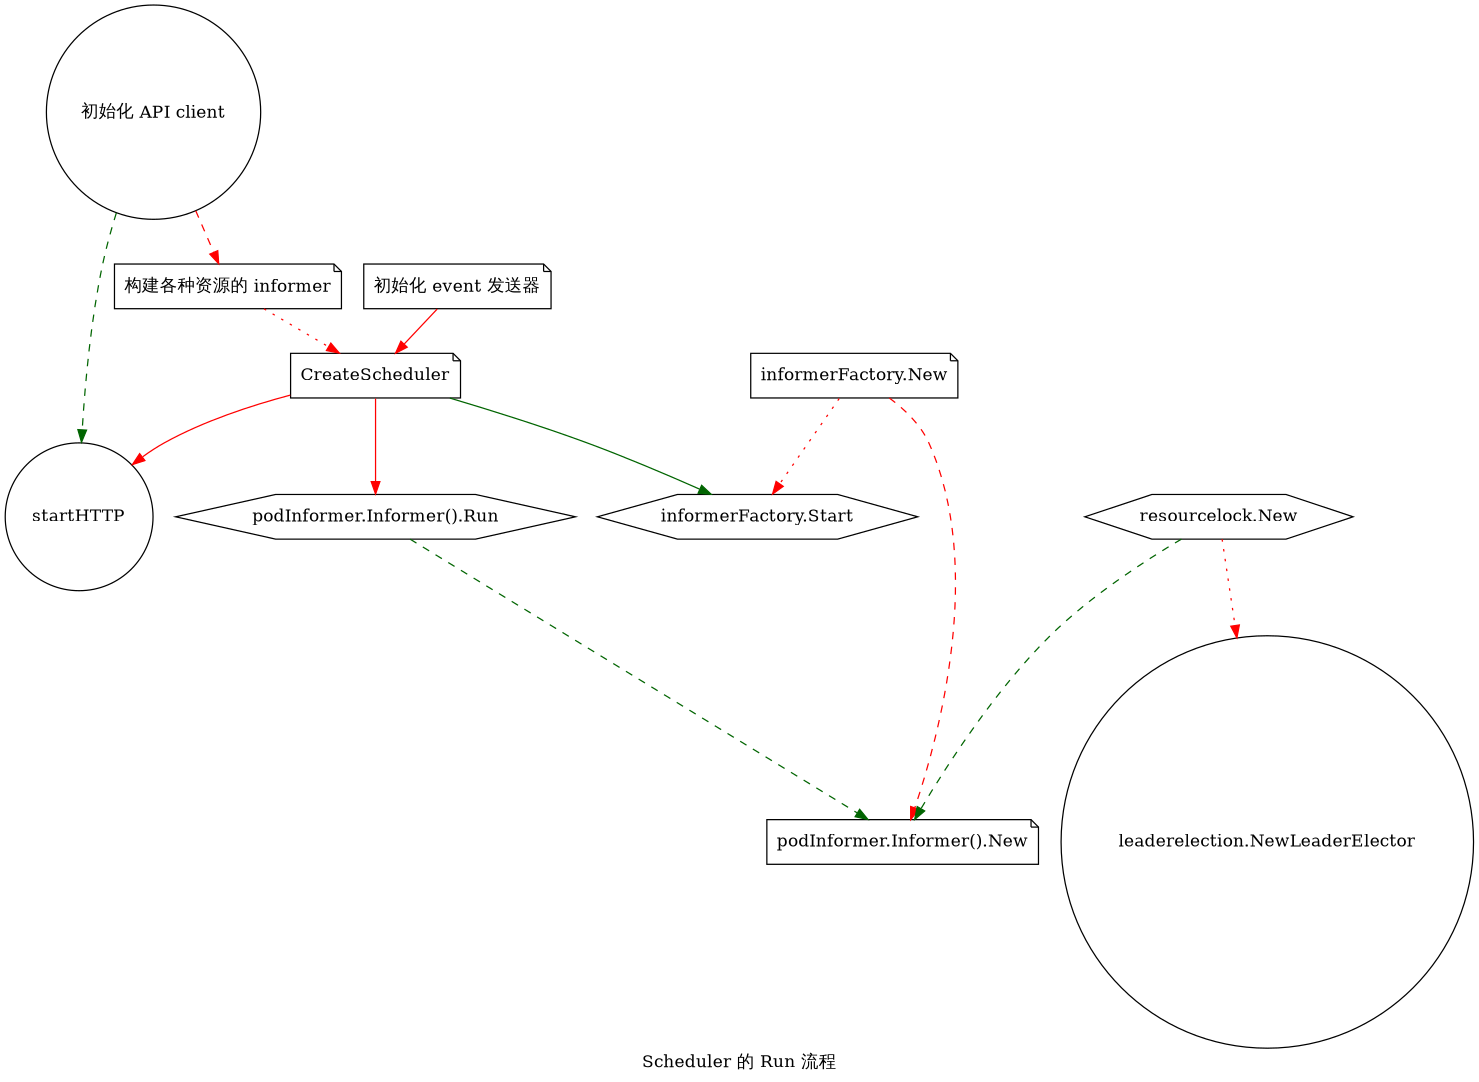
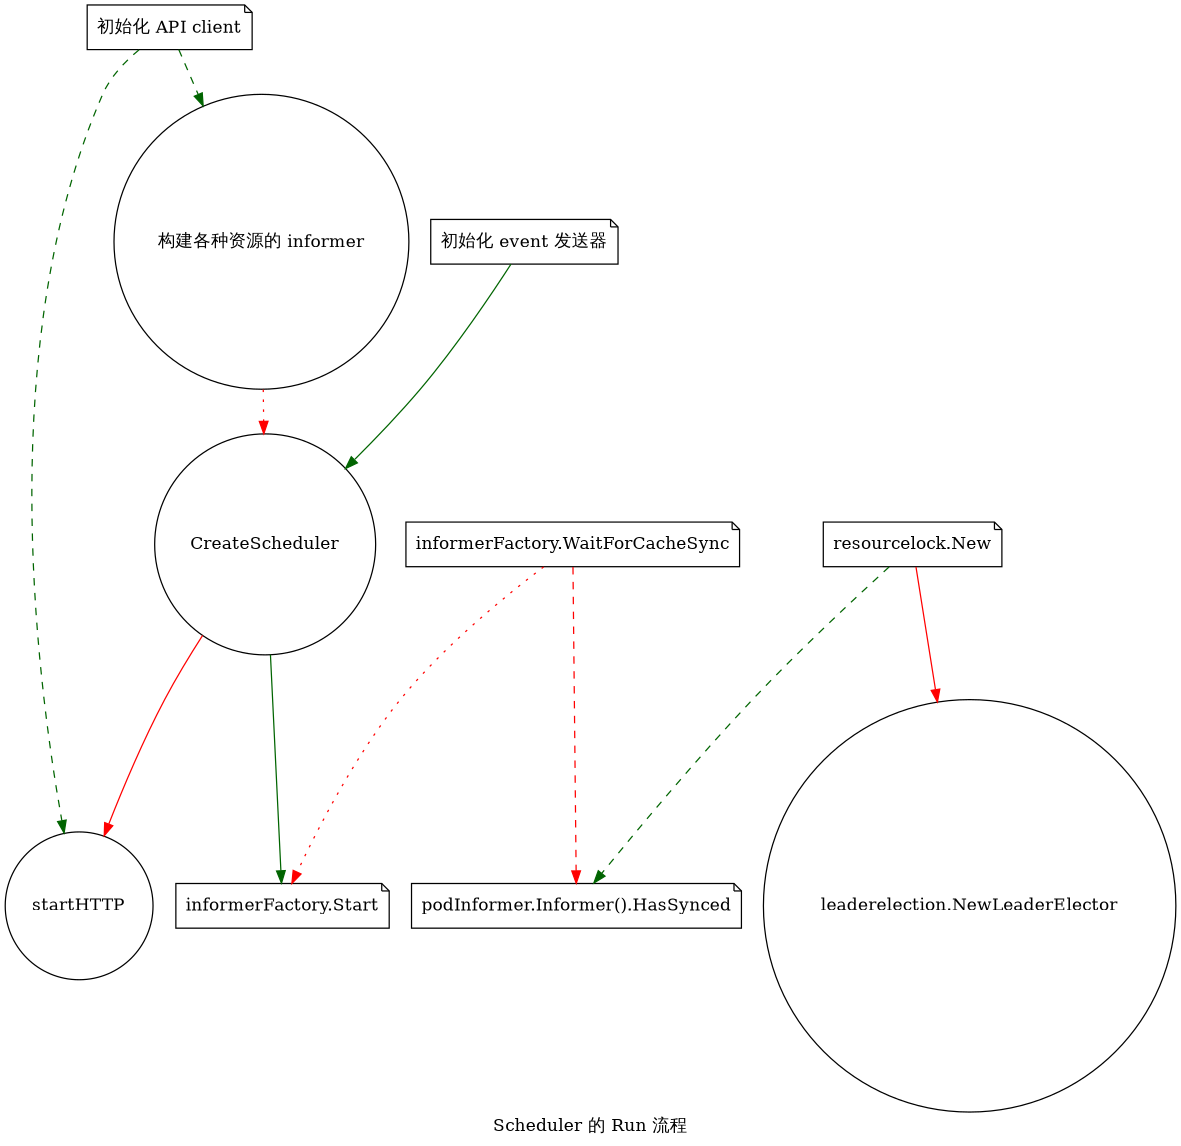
(154, 112) -> (170, 27)
(205, 231) -> (188, 72)
(228, 286) -> (261, 242)
(421, 326) -> (439, 366)
(376, 376) -> (265, 544)
(854, 376) -> (573, 544)
(376, 517) -> none
(758, 517) -> (283, 906)
(1219, 517) -> (913, 544)
(1229, 582) -> (926, 628)
(903, 842) -> (576, 906)
